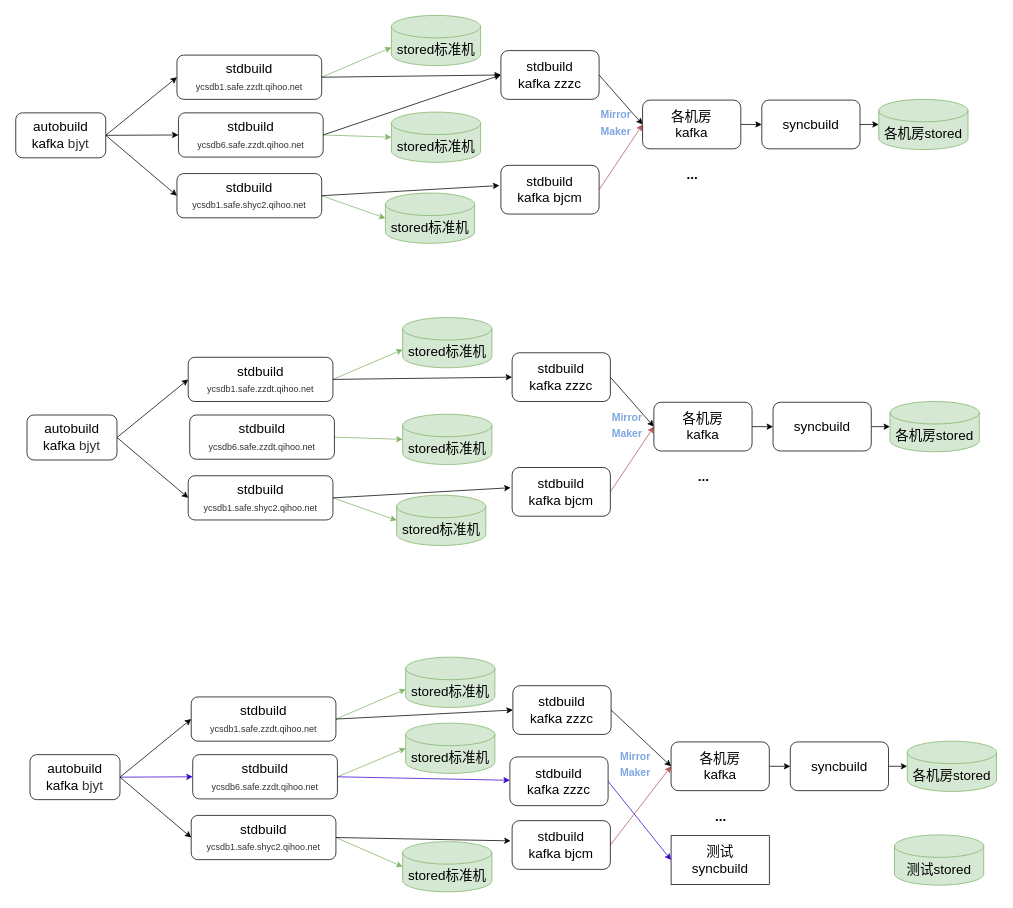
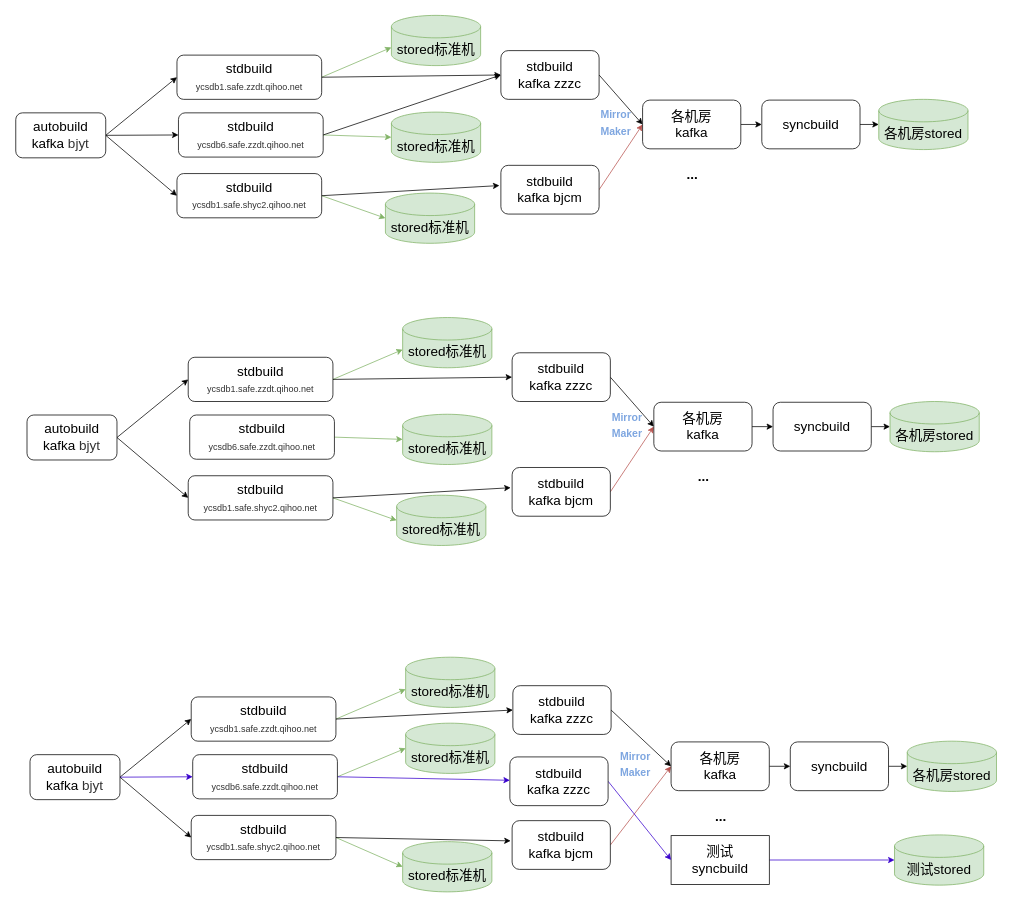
none -> (888, 860)
